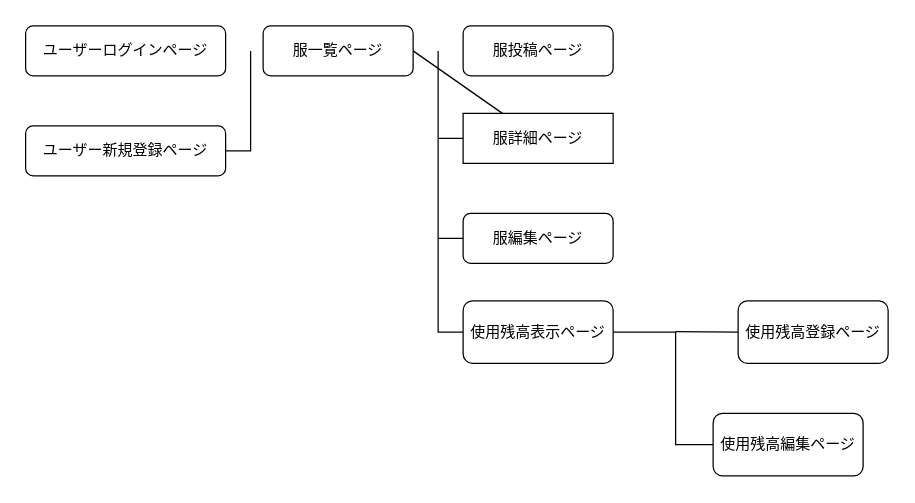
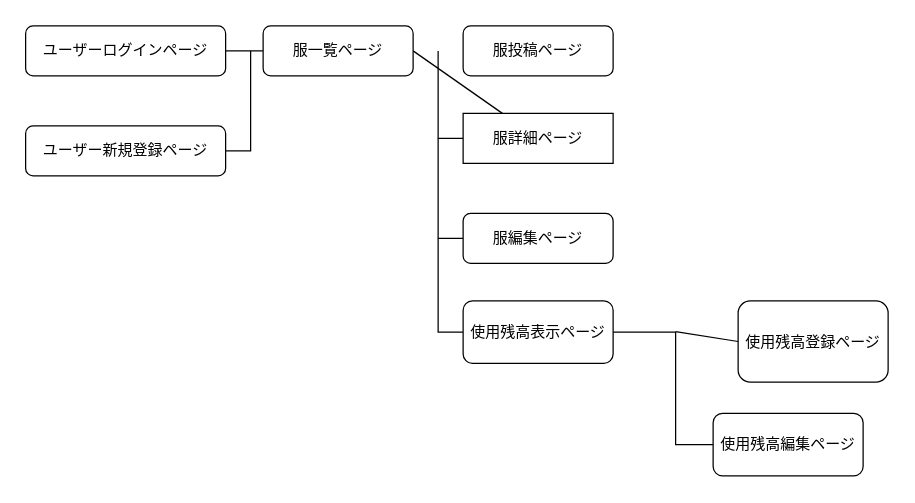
none -> (244, 51)
(813, 332) -> (813, 341)
